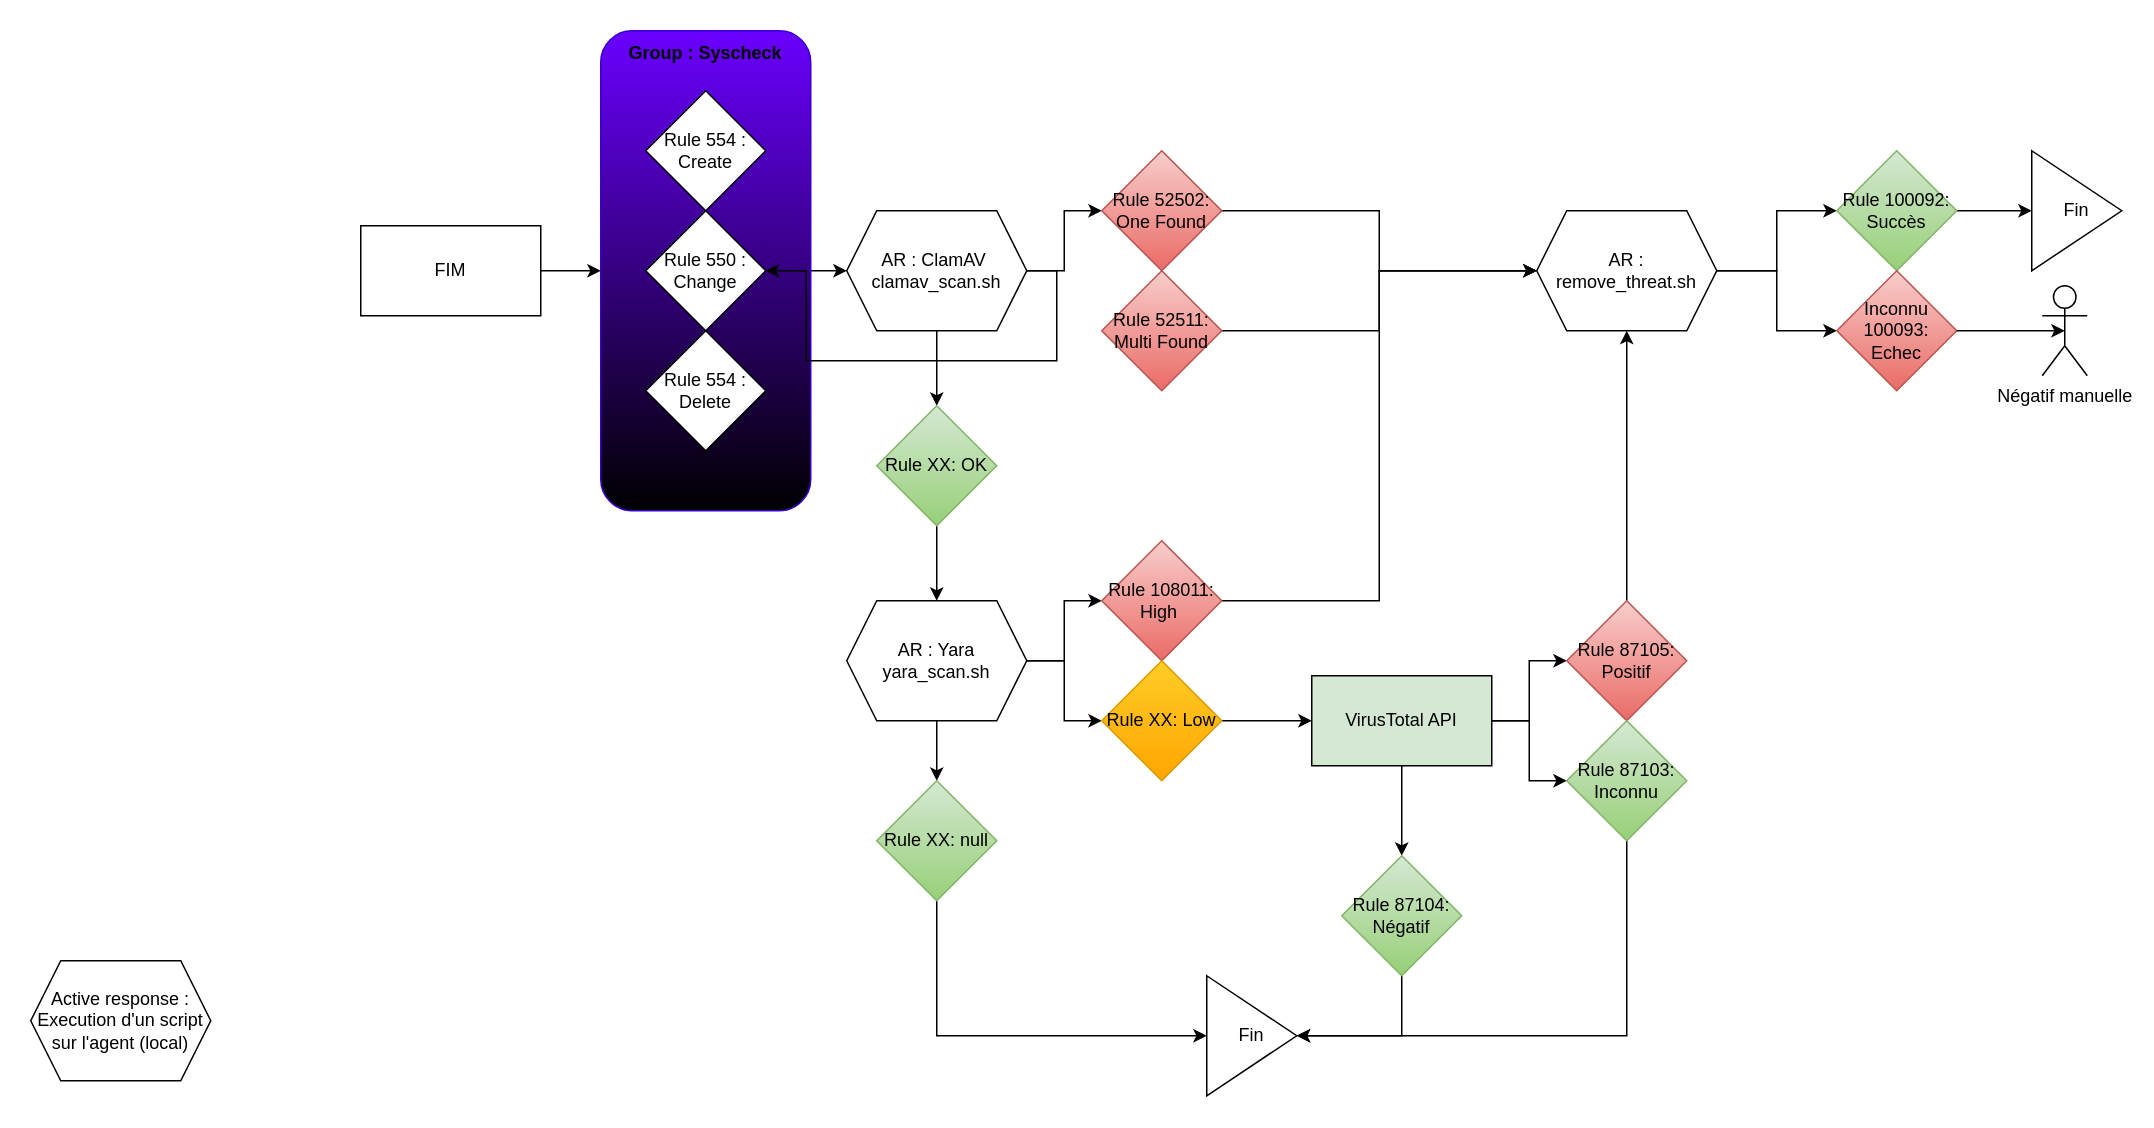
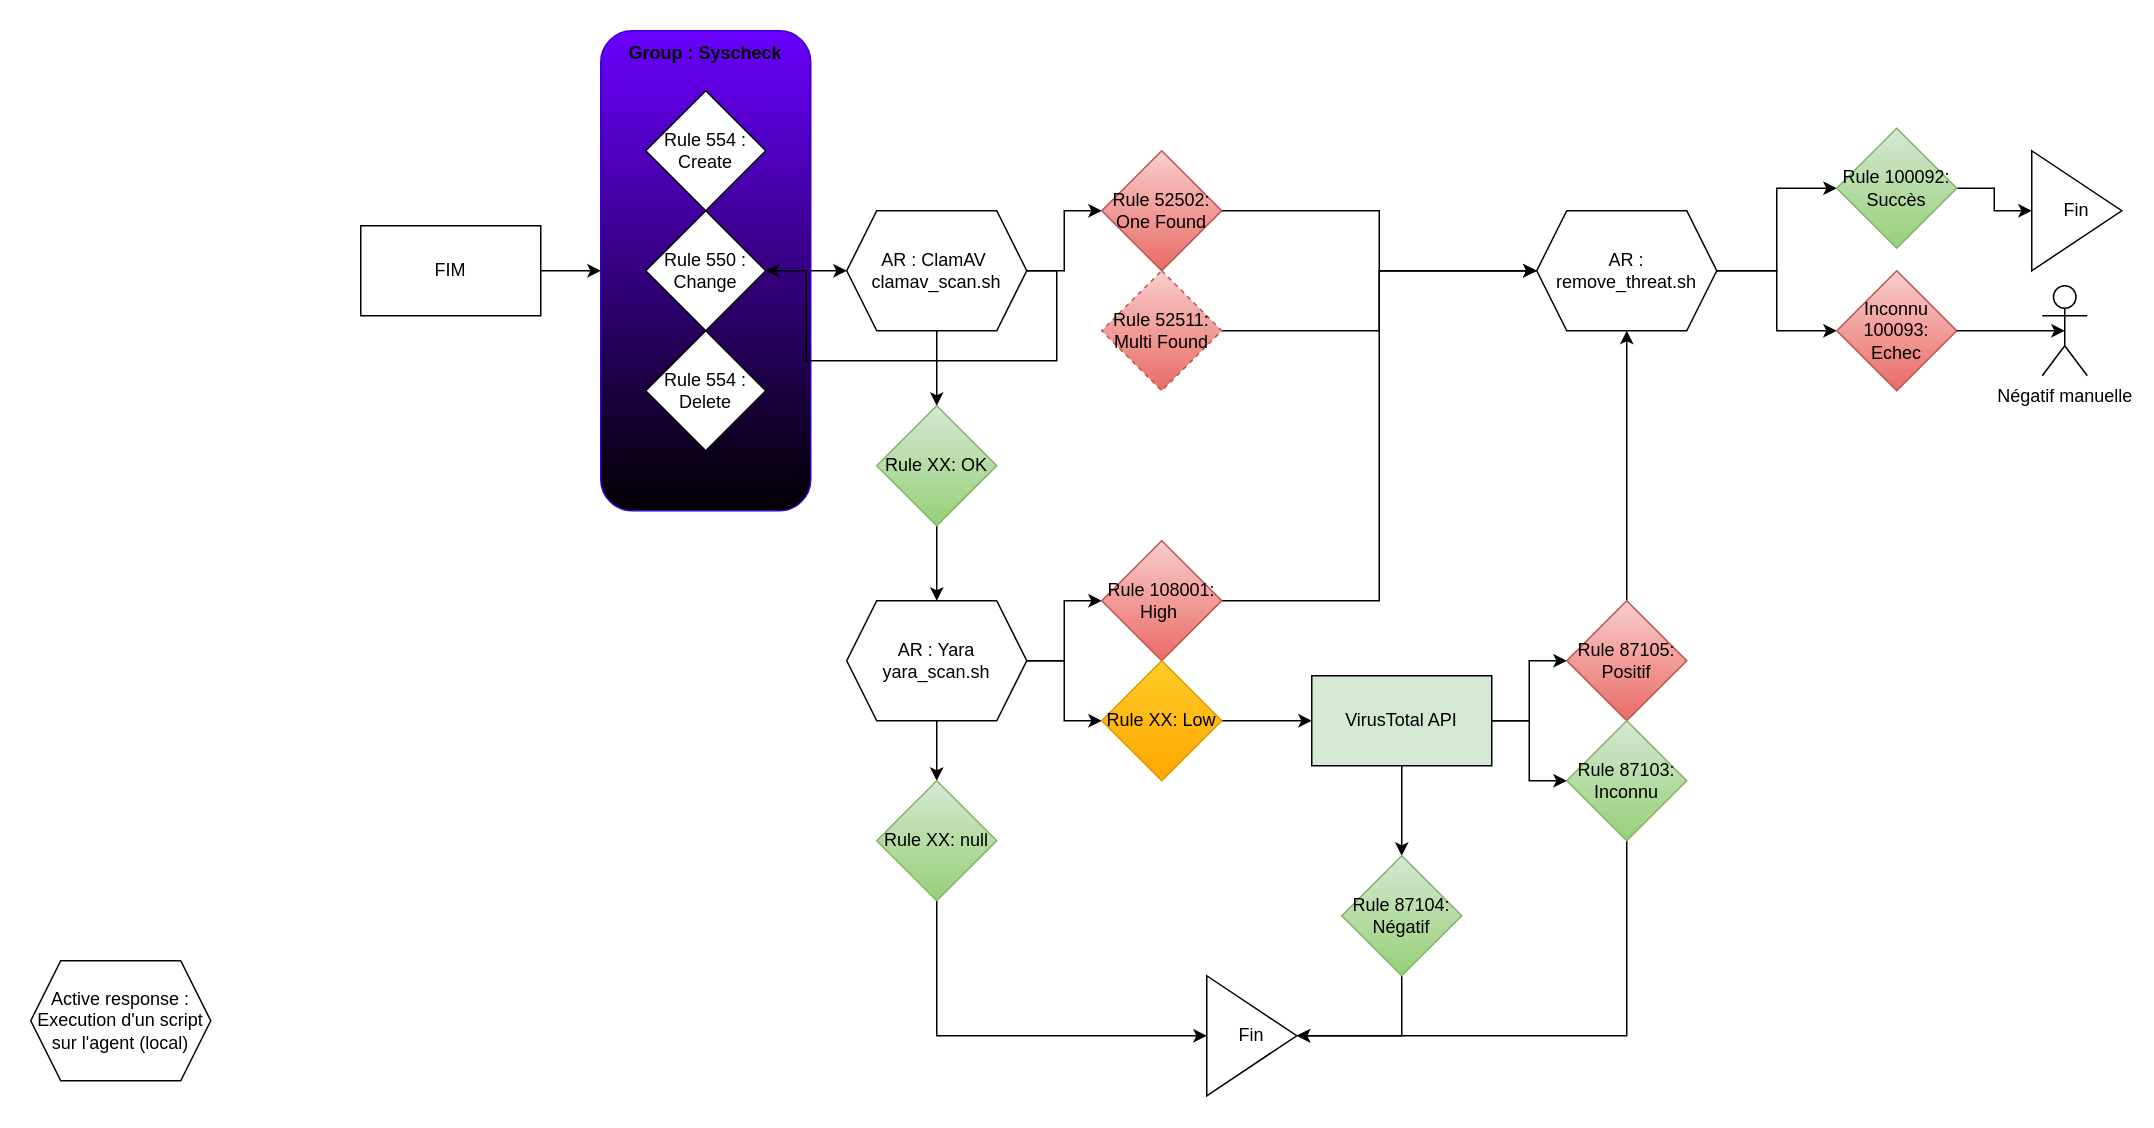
(1897, 211) -> (1897, 188)
(1162, 331) -> (1162, 331)
(1162, 601) -> (1162, 601)
